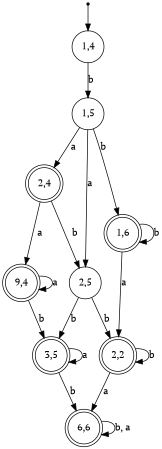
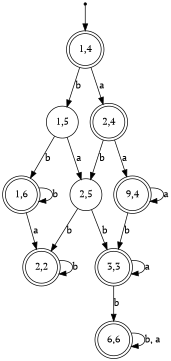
(88, 47) -> (85, 50)
(69, 145) -> (96, 82)
(51, 355) -> (114, 267)
(102, 389) -> none
